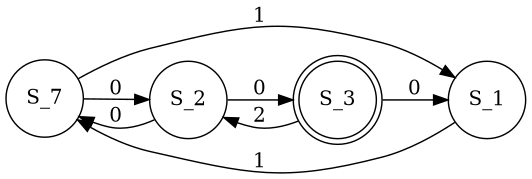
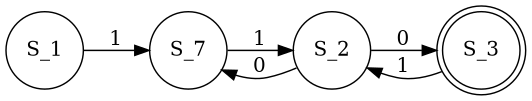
(260, 27) -> none
(116, 89) -> (260, 40)
(408, 100) -> none
(260, 116) -> (404, 67)
